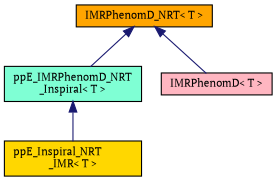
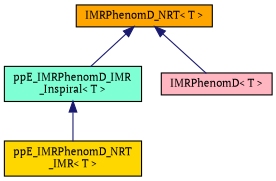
(73, 84) -> (73, 84)
(73, 159) -> (73, 159)
